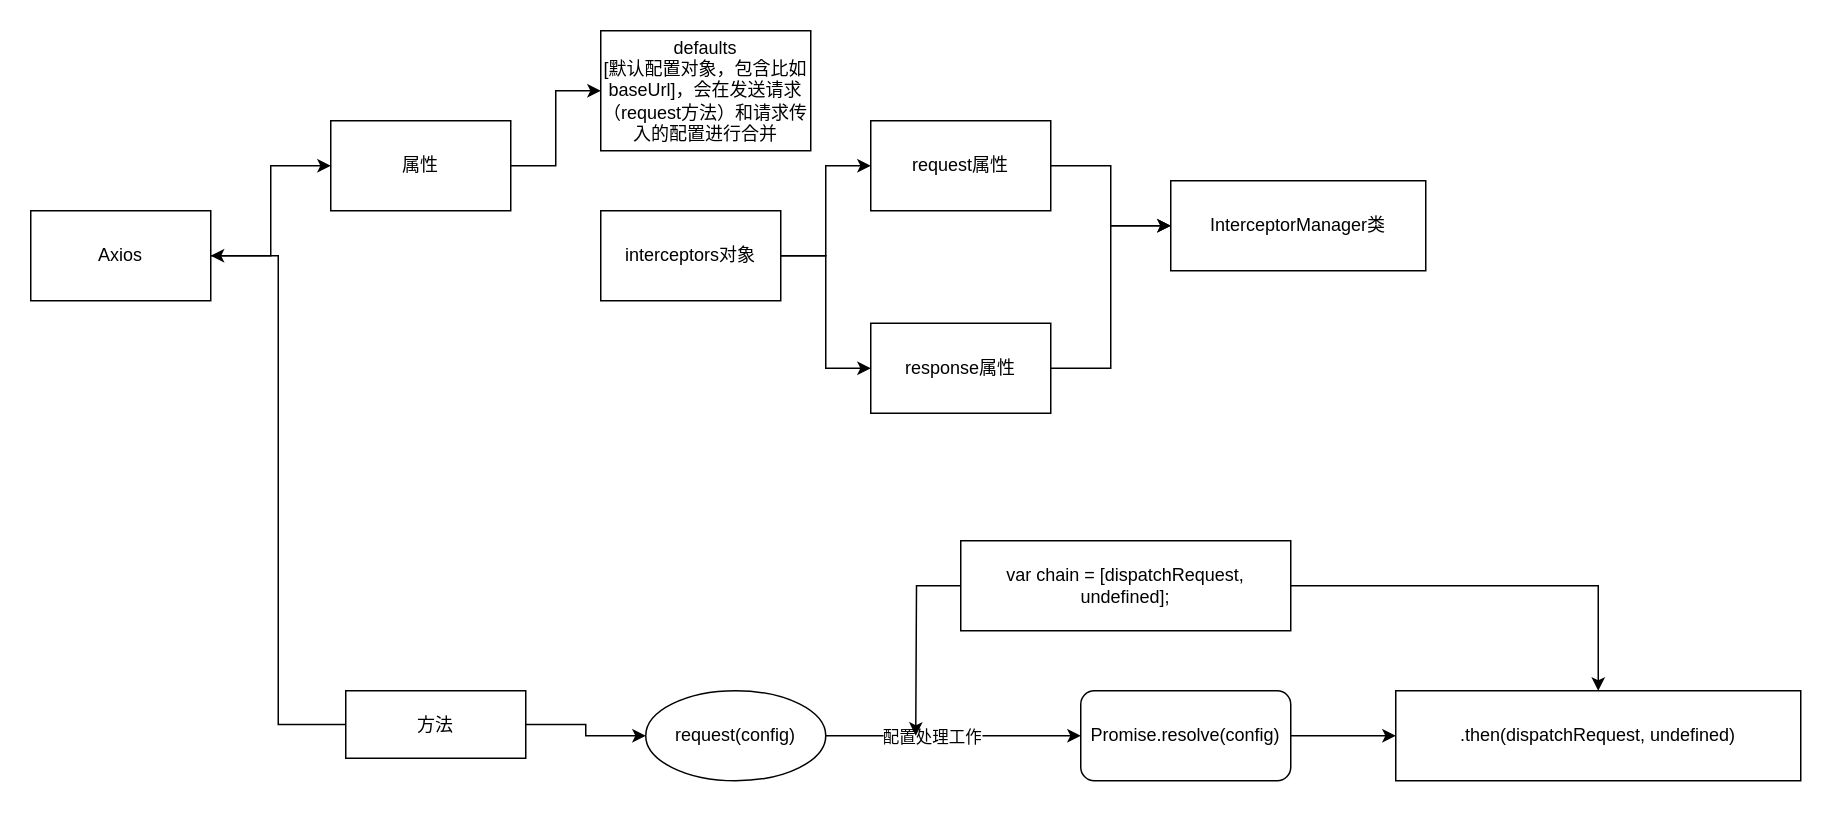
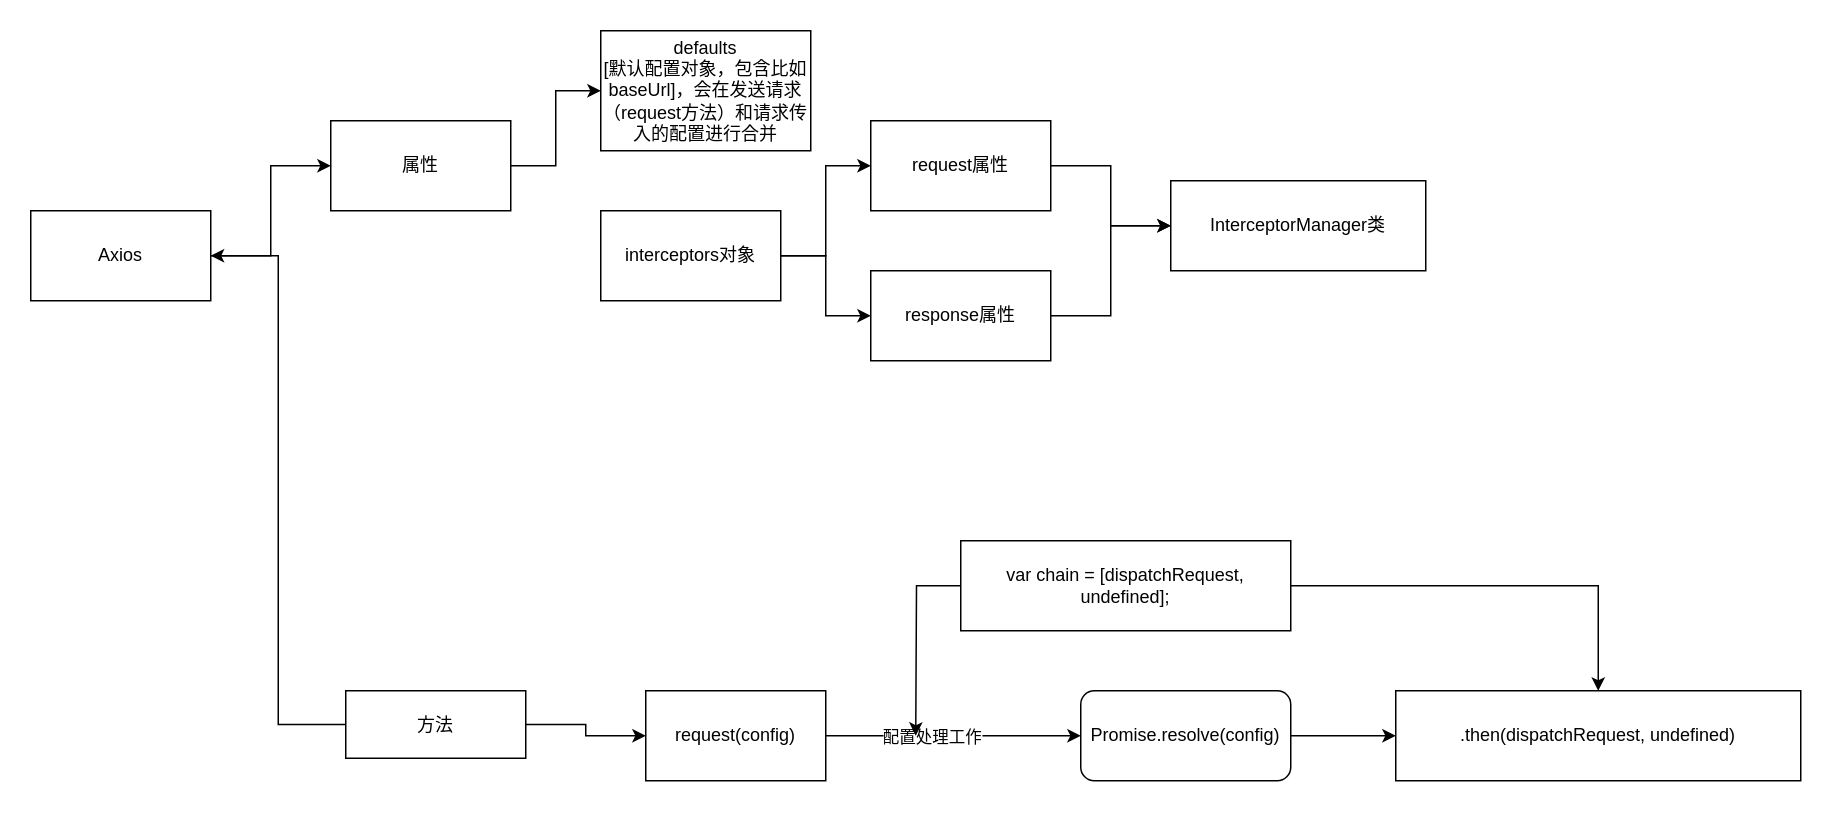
(961, 368) -> (961, 316)
(736, 736) -> (736, 736)
